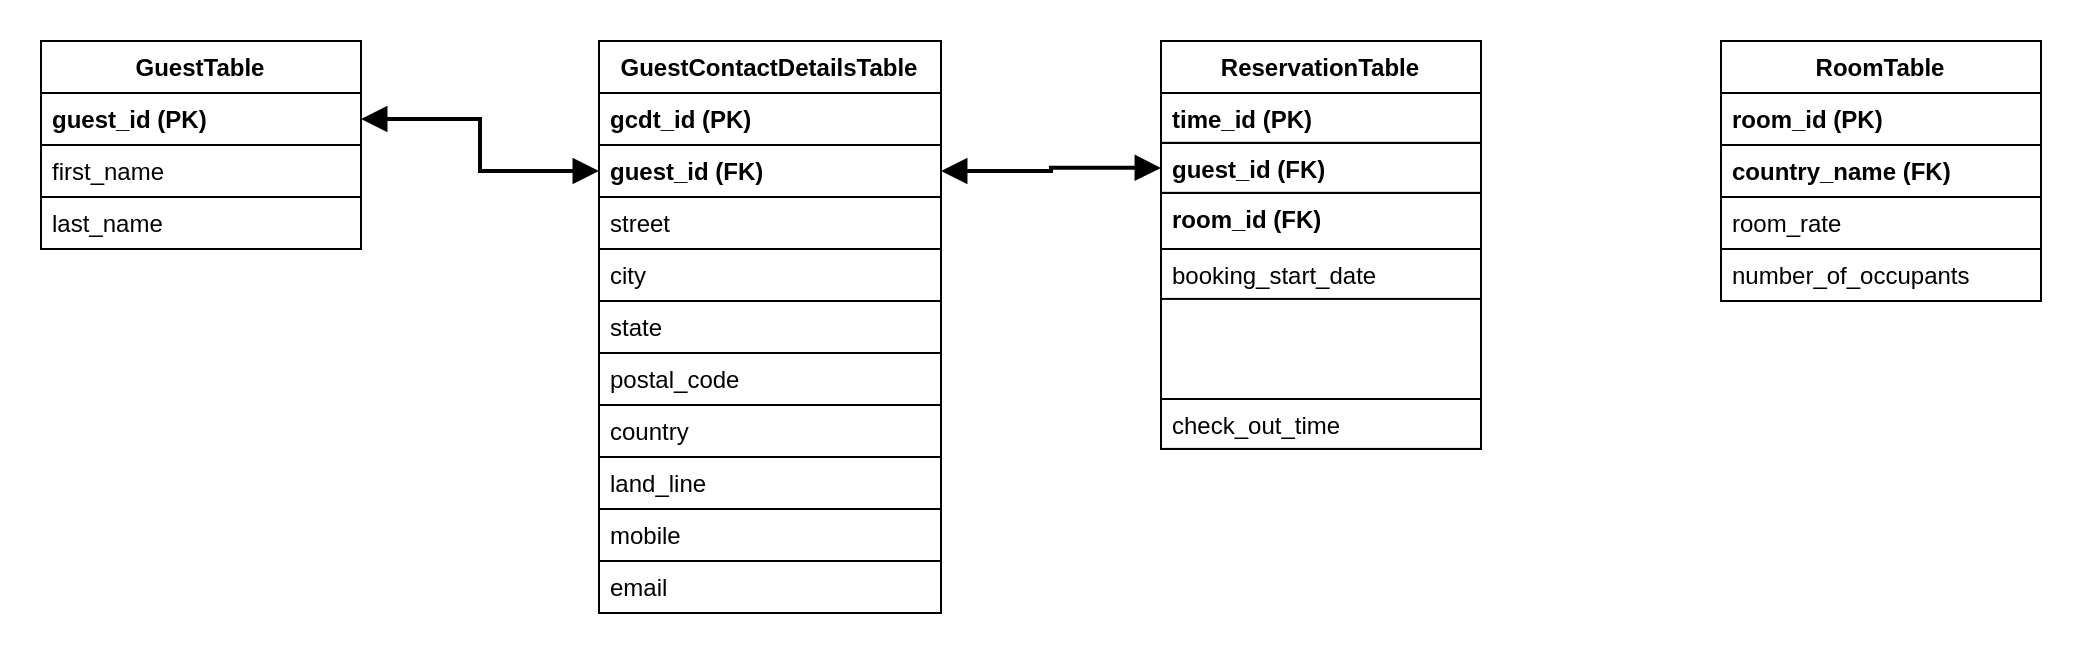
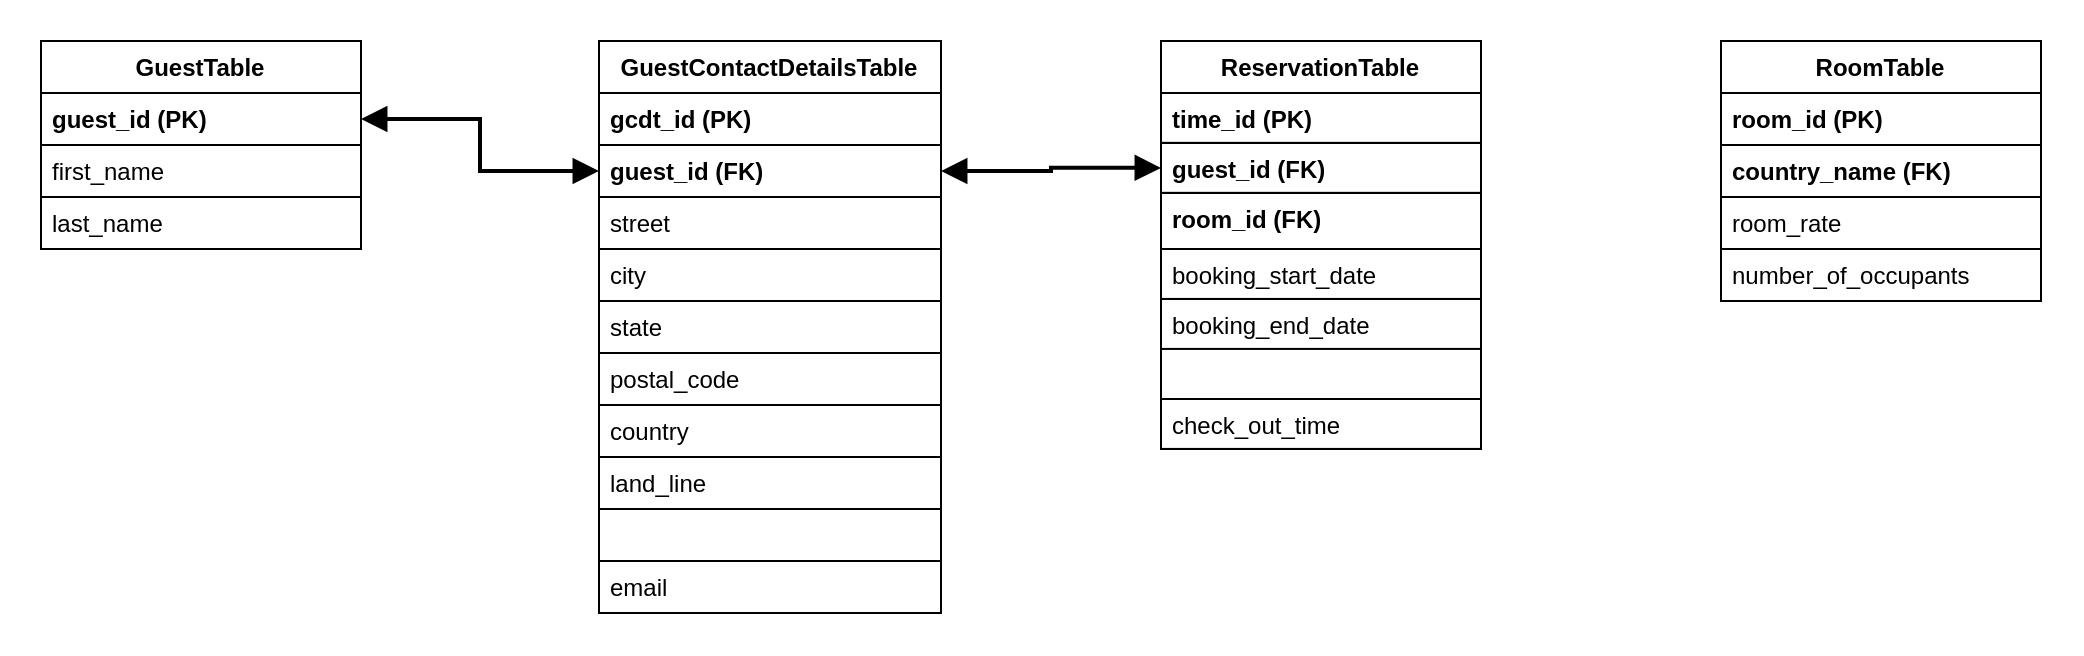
none -> (1321, 324)
(770, 535) -> none
